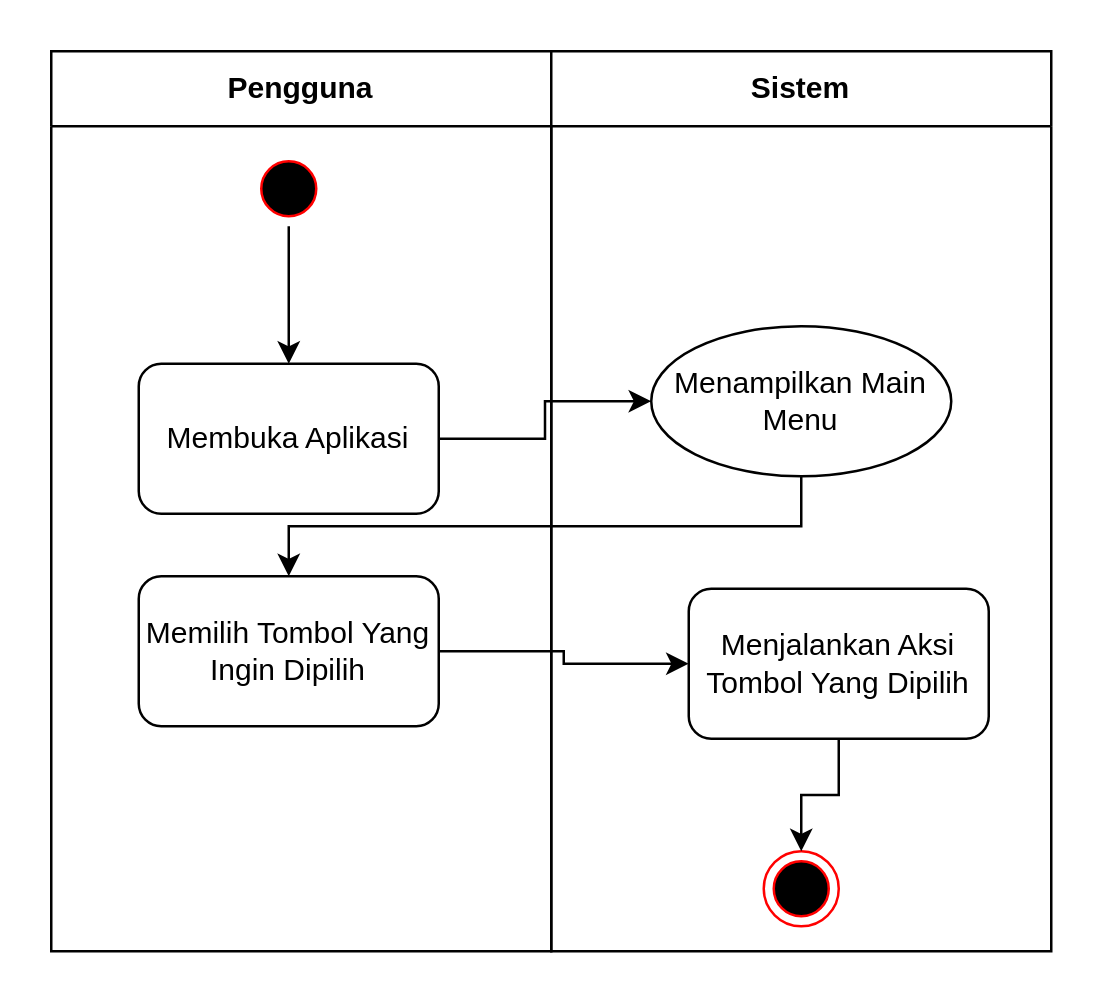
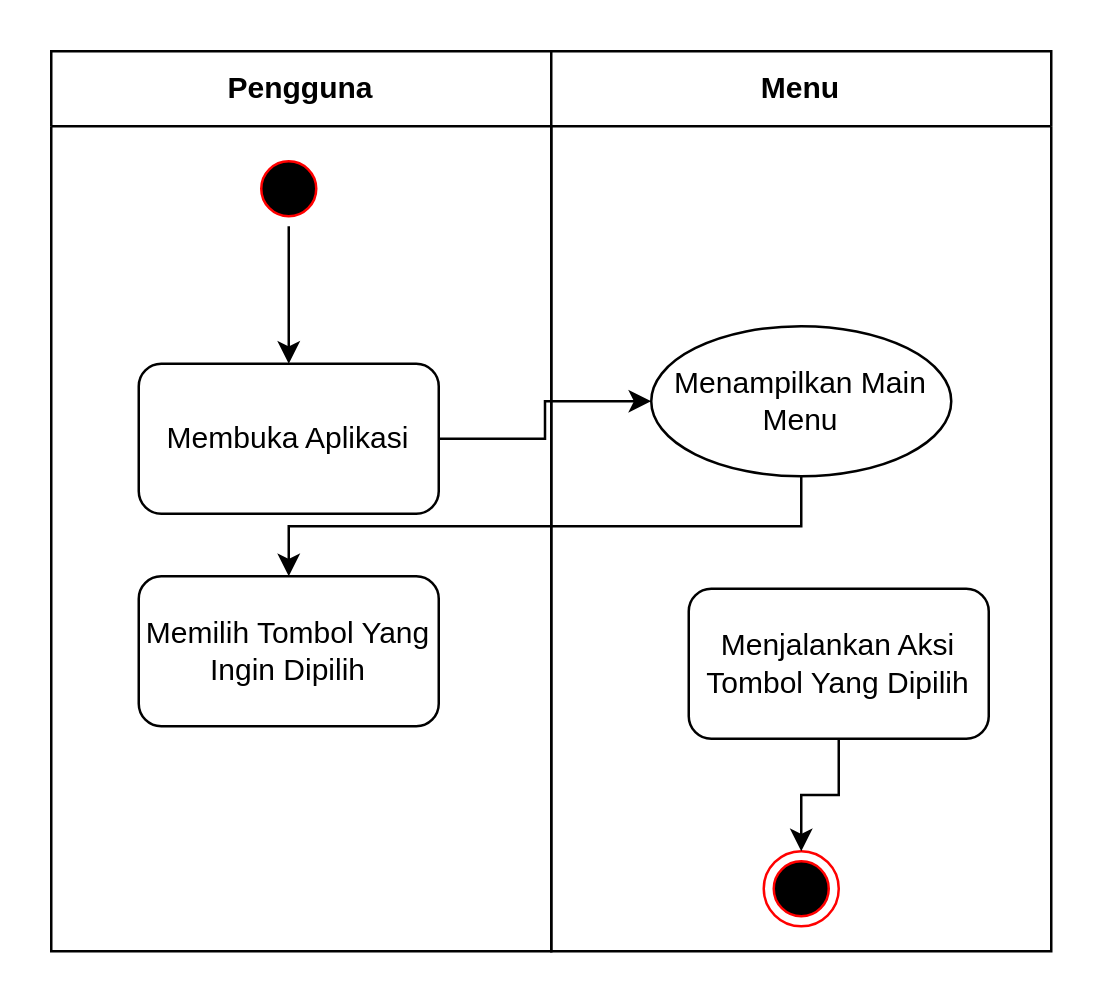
(801, 89) -> (801, 89)
(608, 664) -> none
